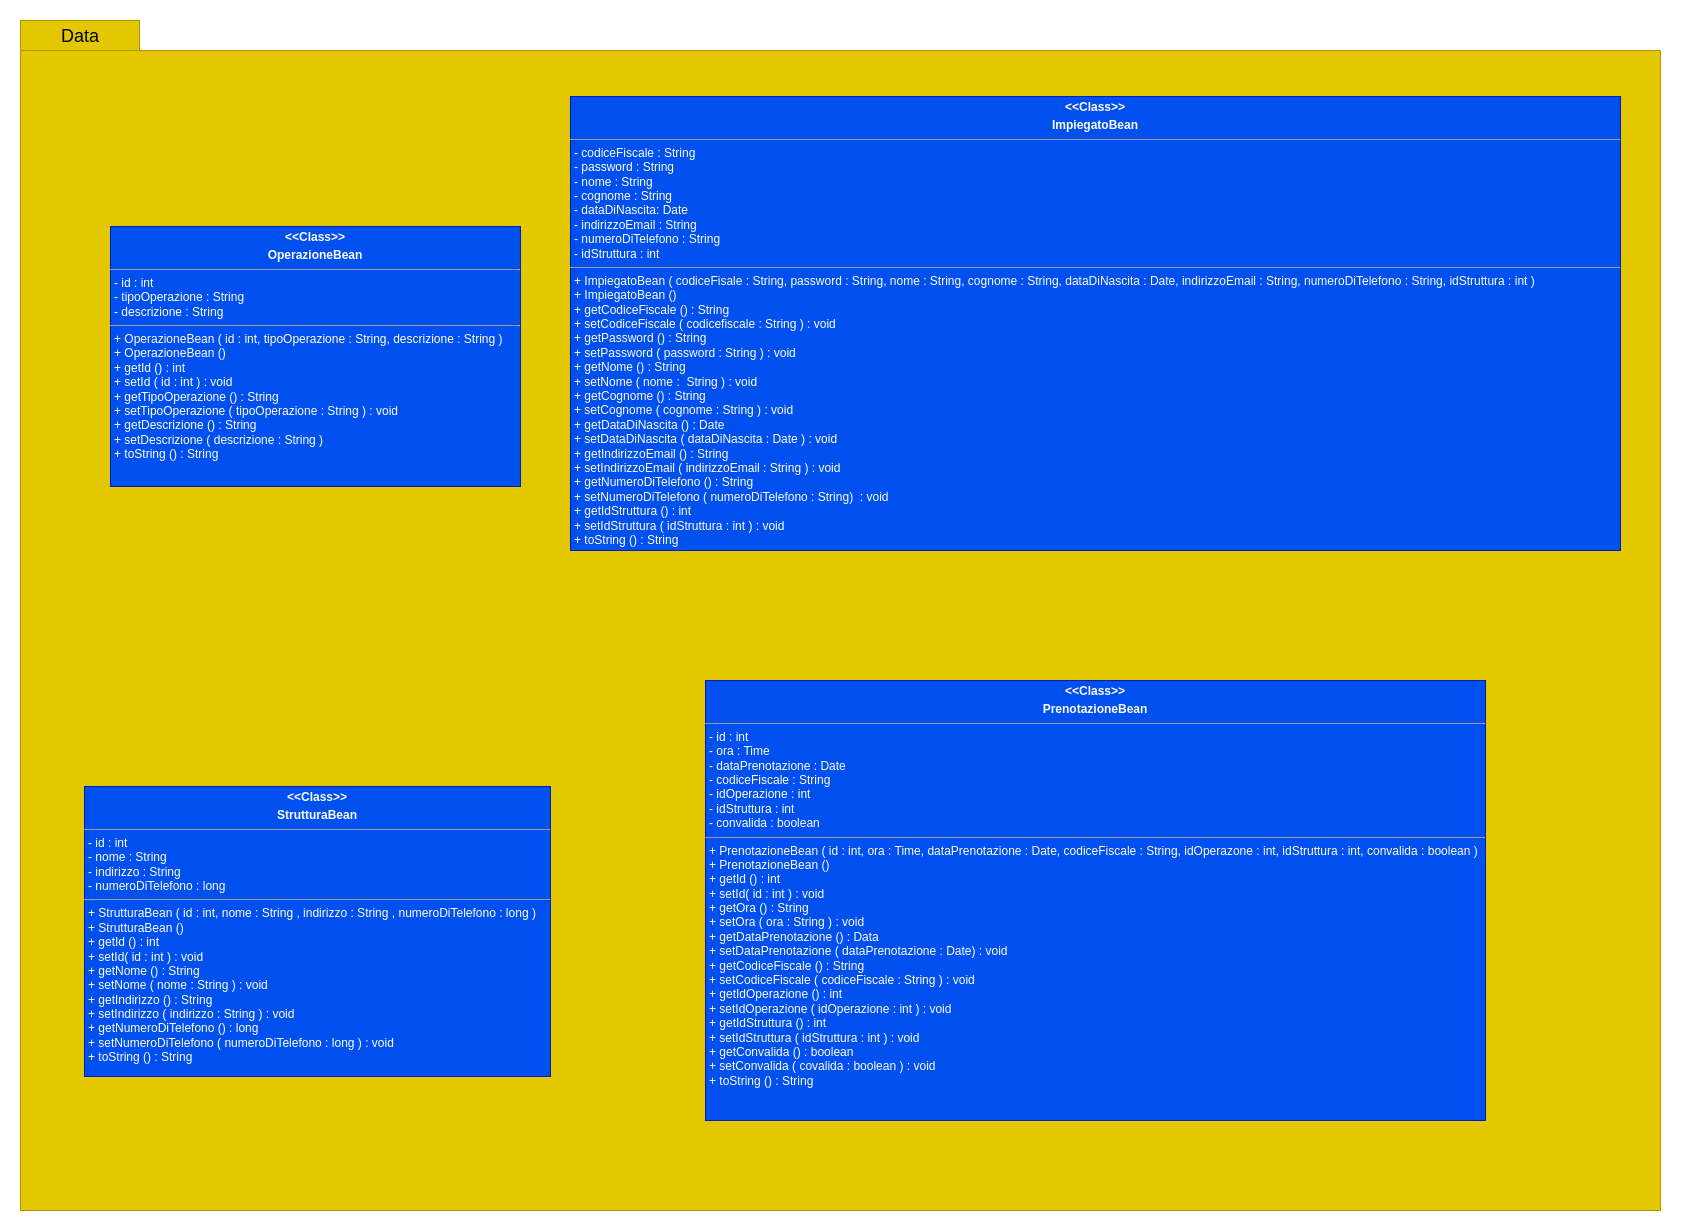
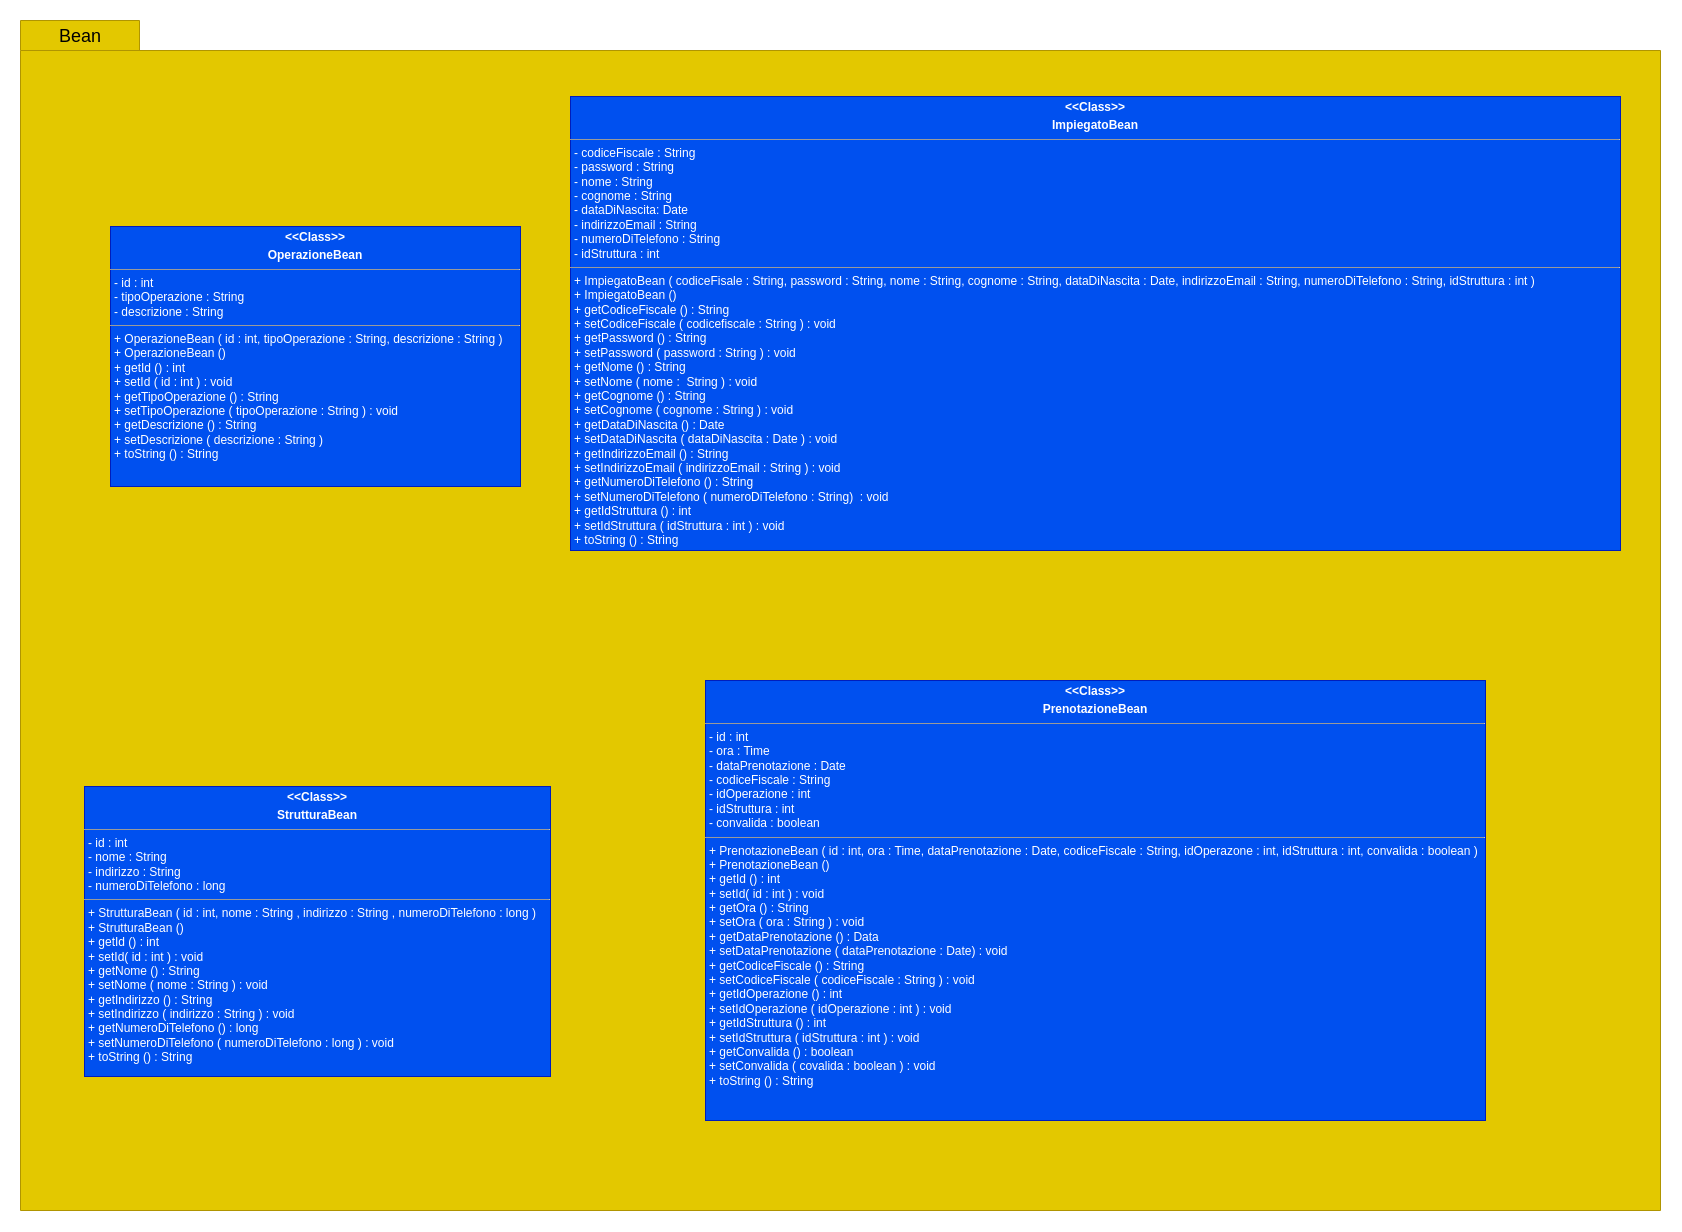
(81, 37) -> (81, 37)
